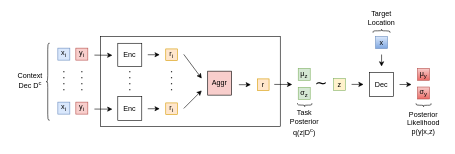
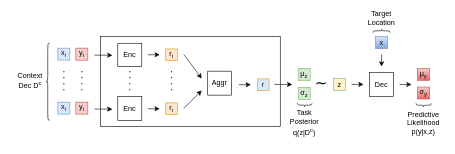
(220, 83) -> (220, 83)
(263, 85) -> (263, 85)
(424, 123) -> (424, 123)
